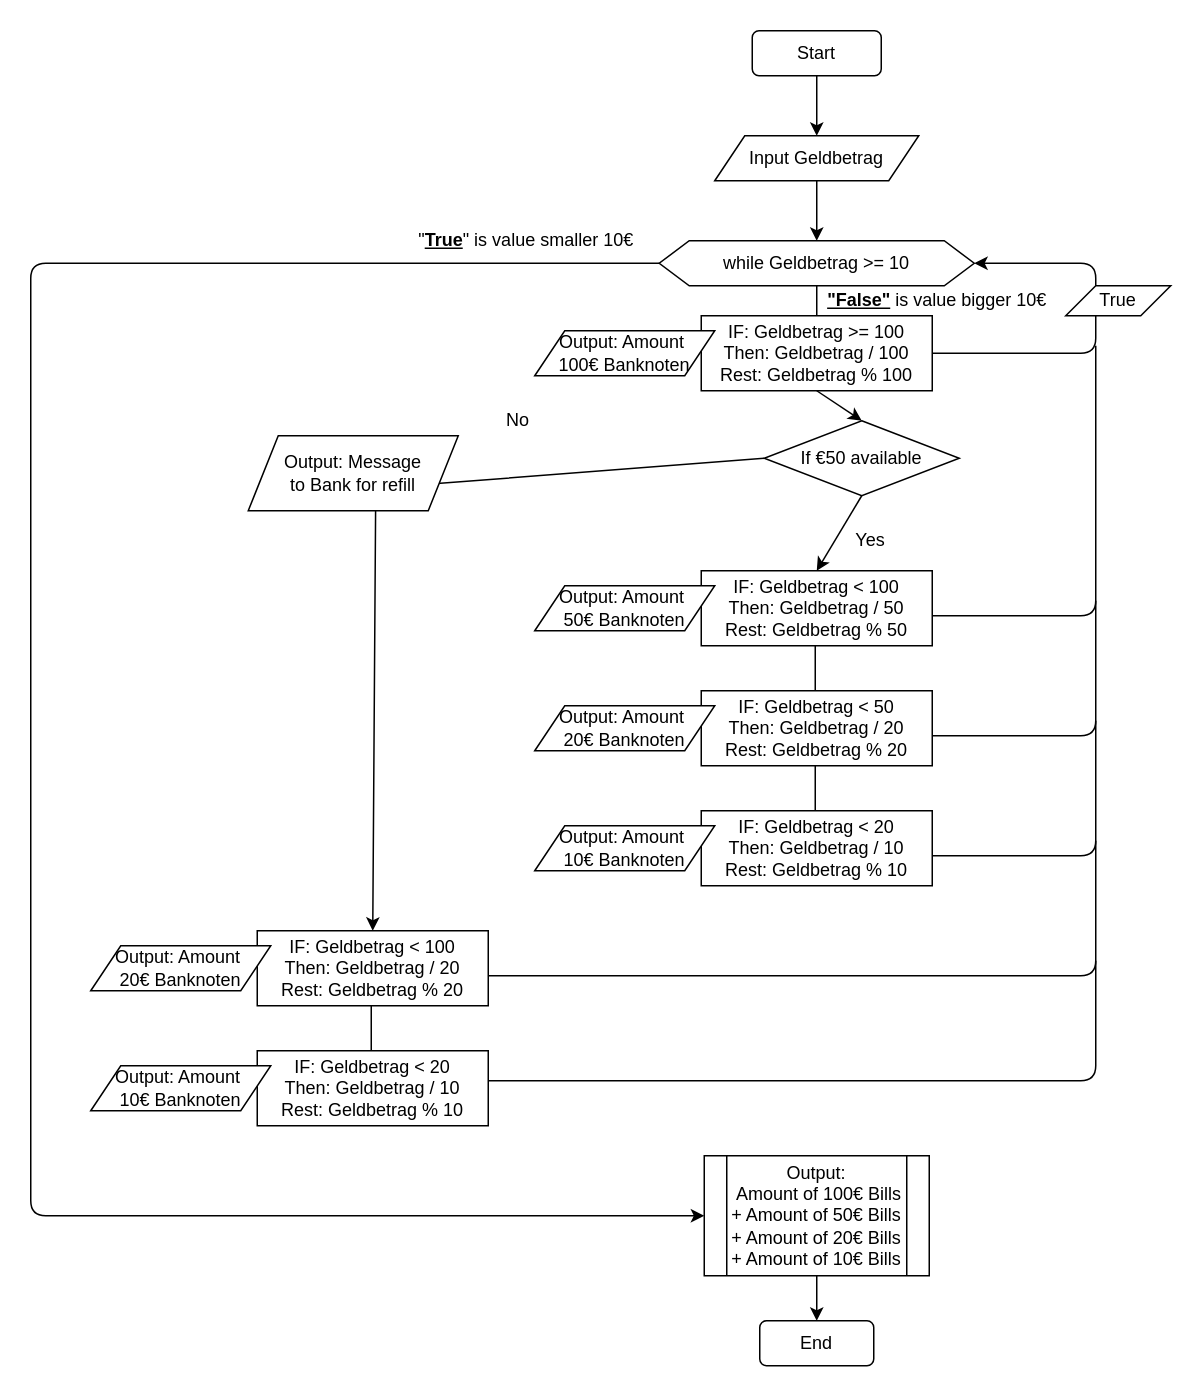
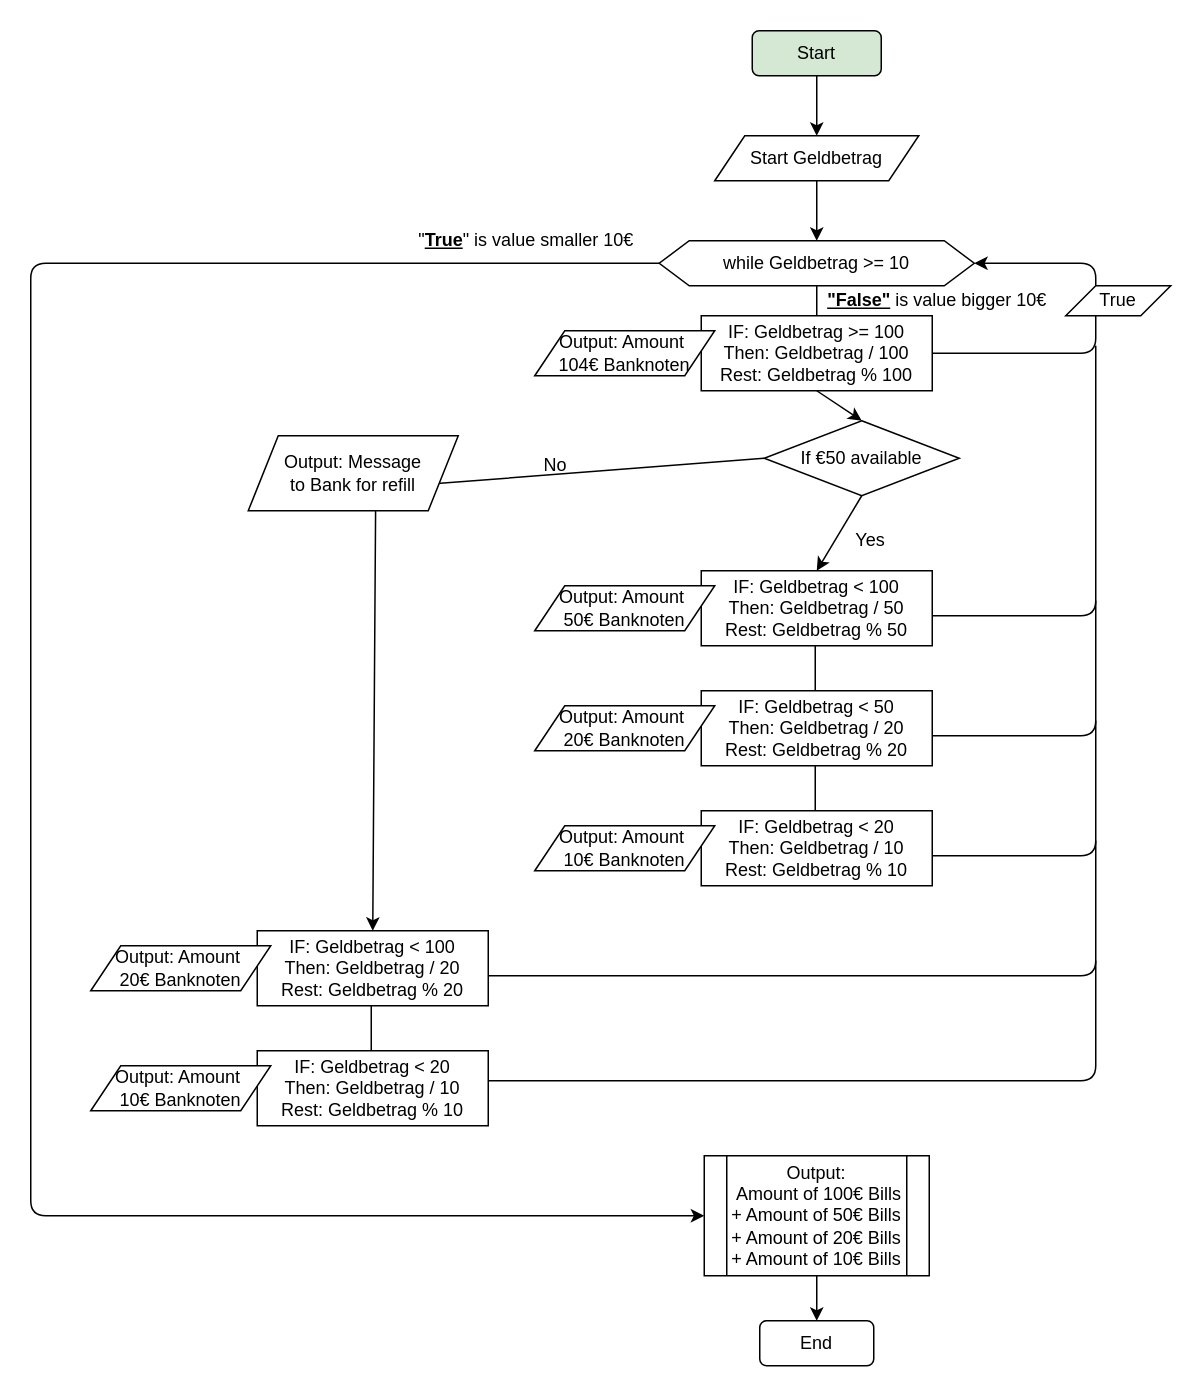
(817, 53) -> (817, 53)
(817, 158) -> (817, 158)
(625, 353) -> (625, 353)
(518, 421) -> (556, 466)
